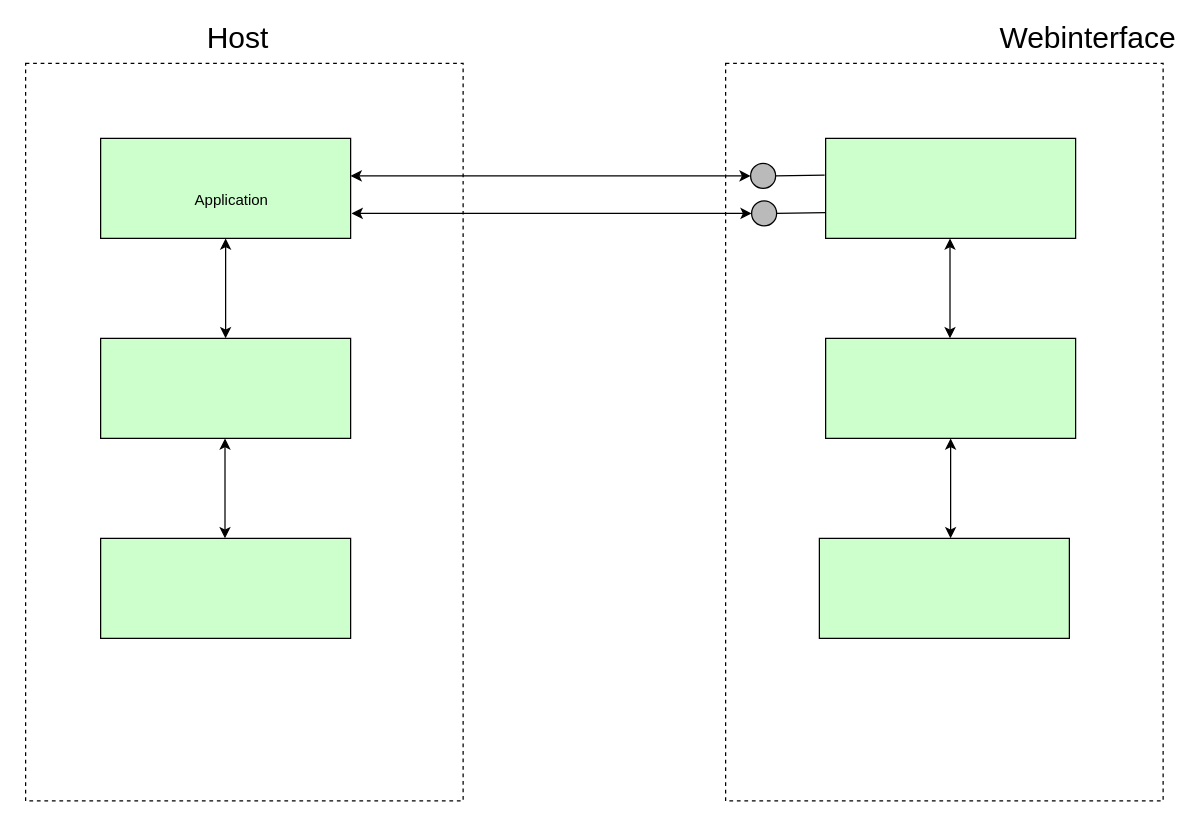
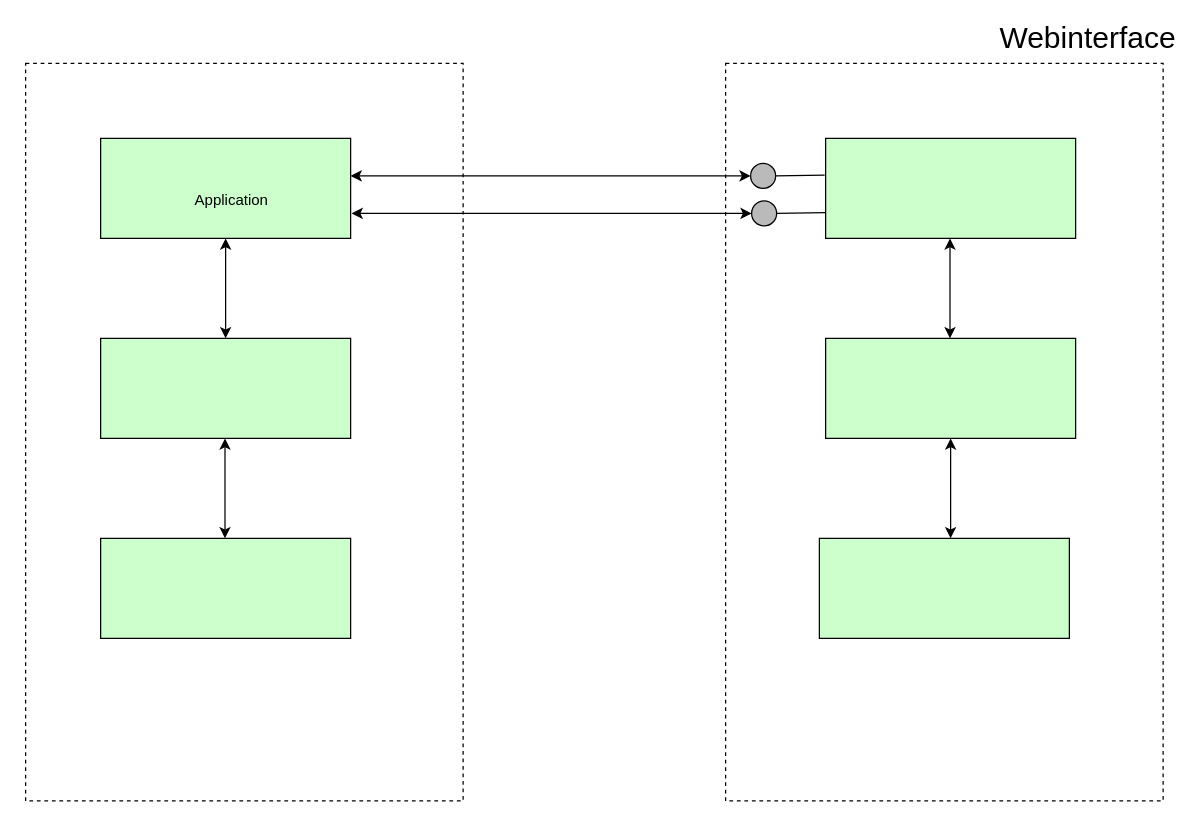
(238, 38) -> none
